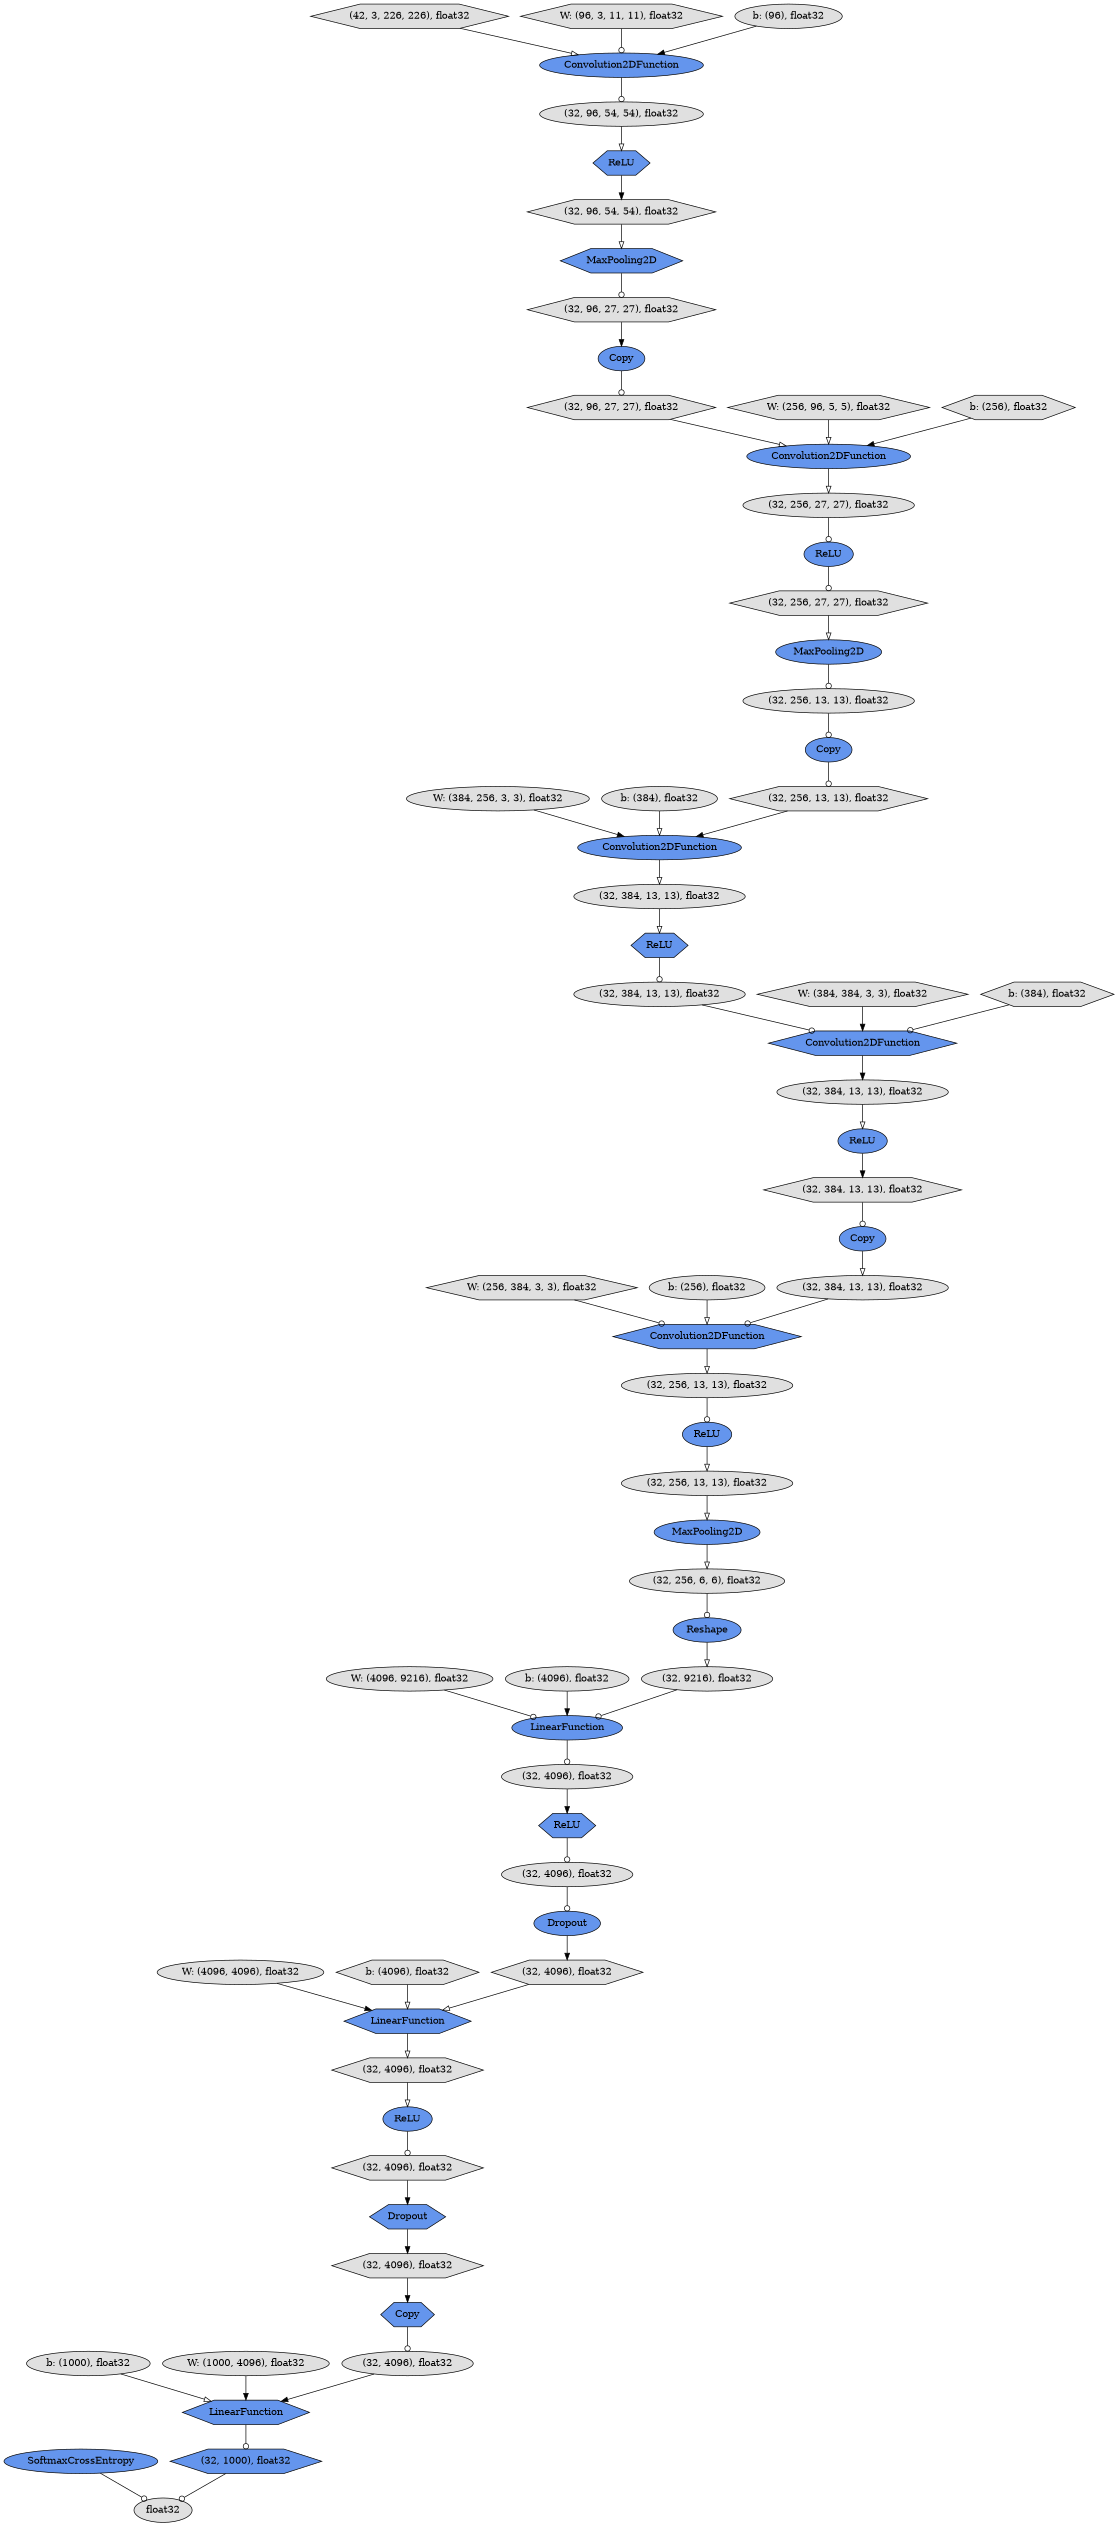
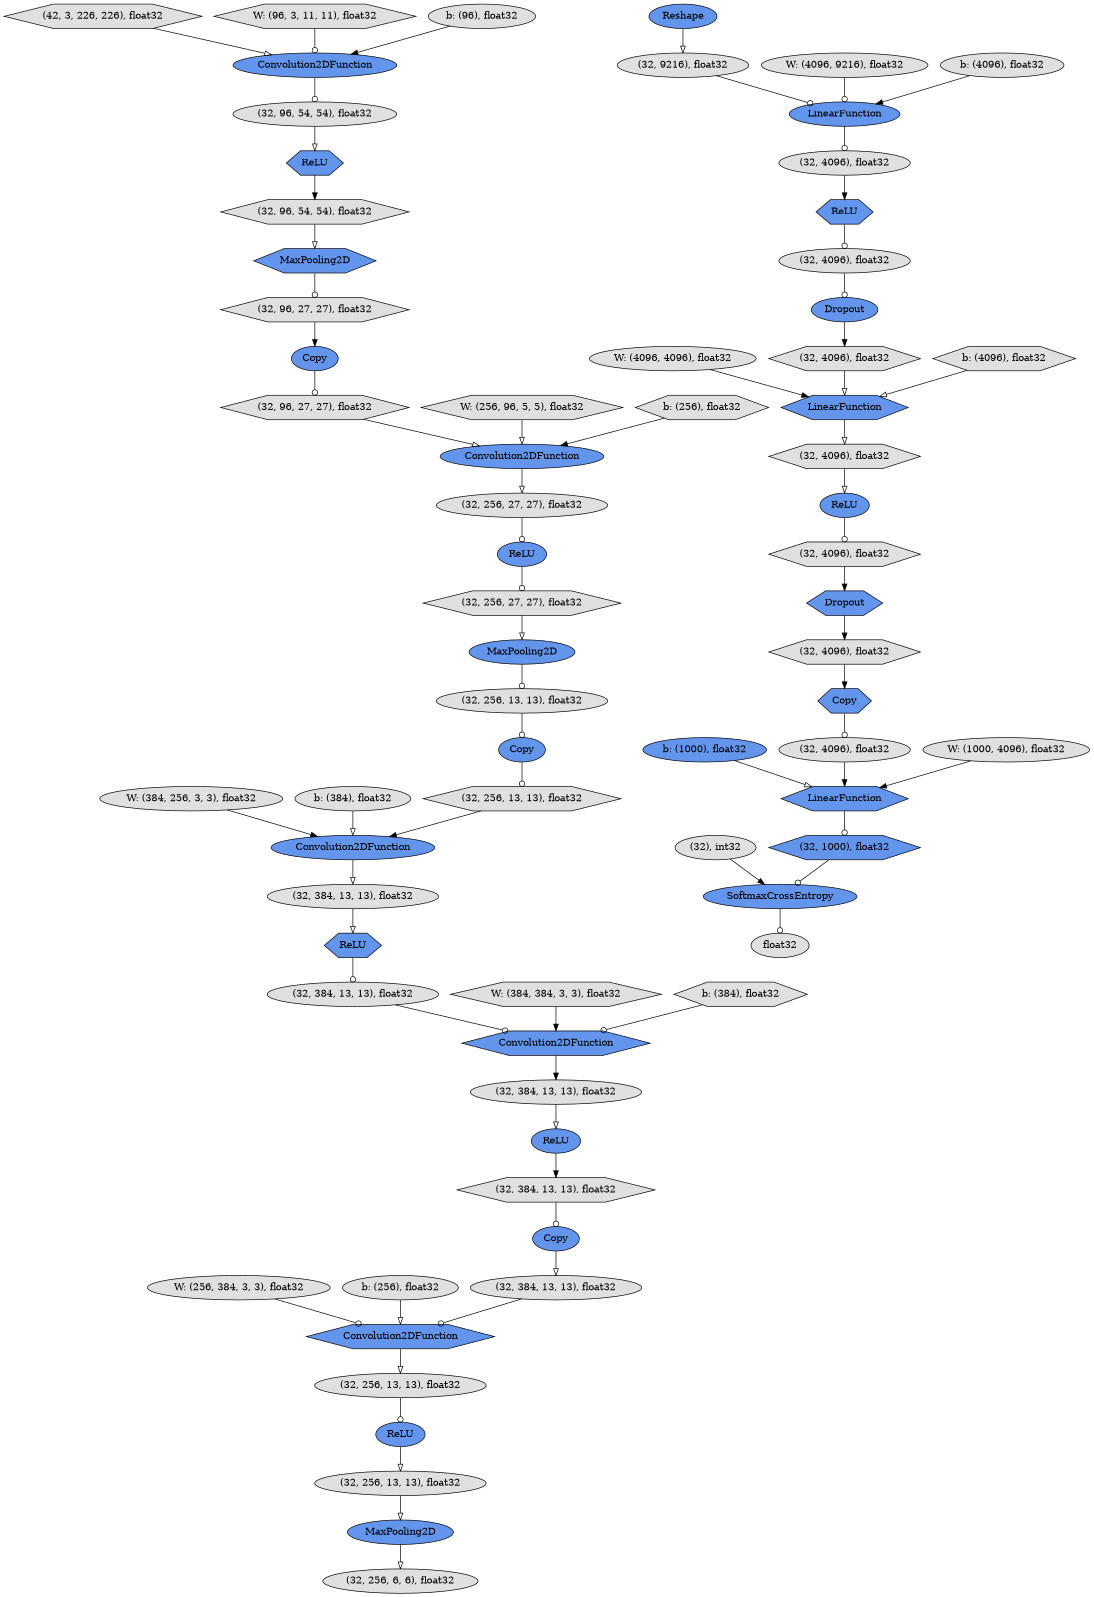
none -> (716, 848)
(532, 1288) -> (239, 1288)
(707, 1603) -> none
(88, 2364) -> (705, 750)
(205, 2485) -> (814, 871)
